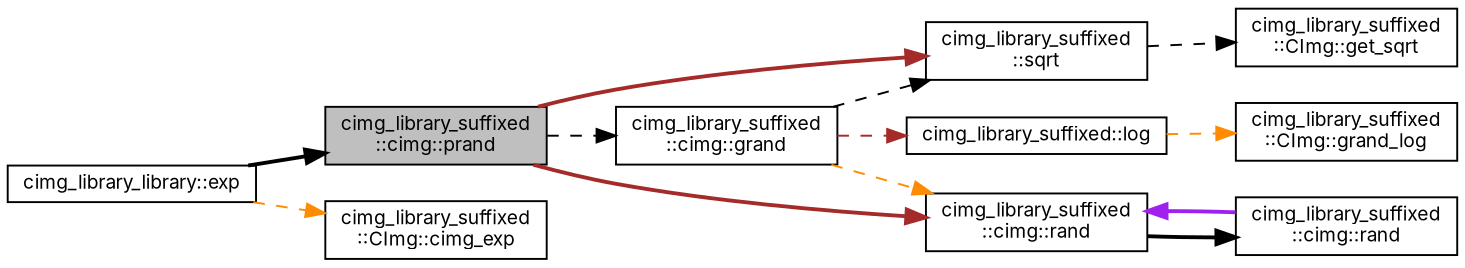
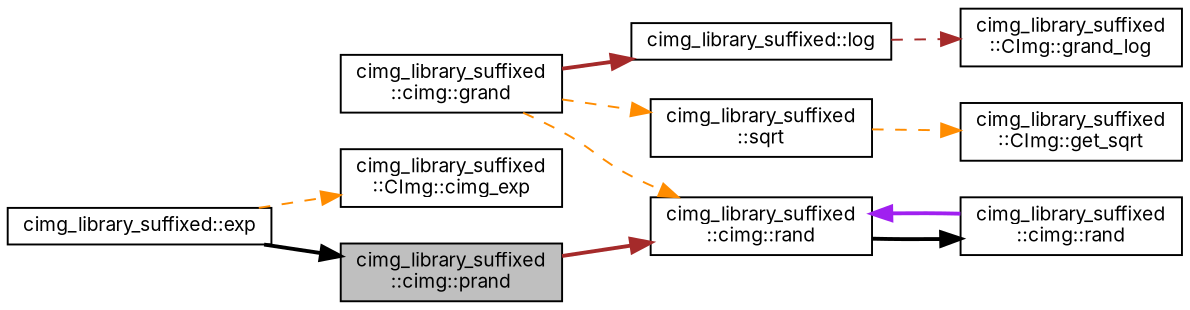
(1182, 45) -> (906, 130)
(721, 74) -> none
(872, 96) -> (597, 104)
(1191, 134) -> (916, 39)
(572, 136) -> none
(862, 136) -> (587, 65)
(132, 184) -> (140, 226)
